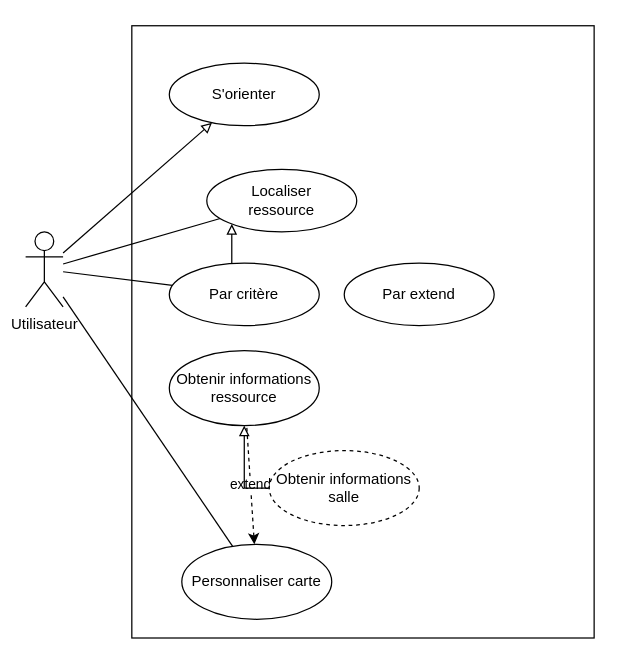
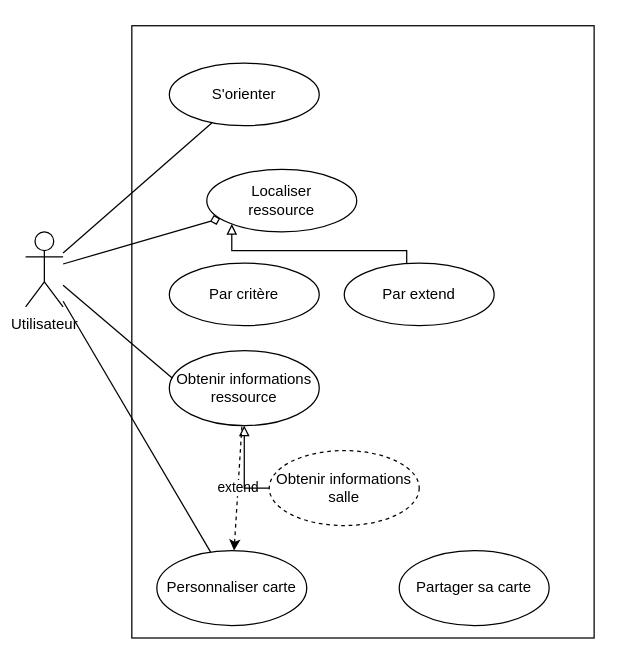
(204, 130) -> (208, 127)
(214, 220) -> (210, 221)
none -> (326, 251)
(232, 258) -> none
(117, 278) -> (117, 331)
(257, 582) -> (232, 588)
none -> (474, 588)
